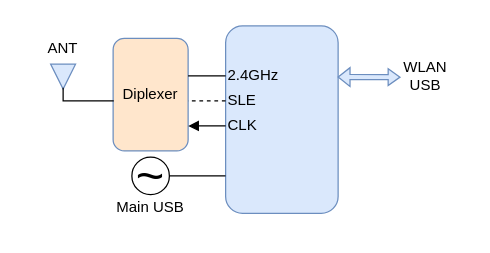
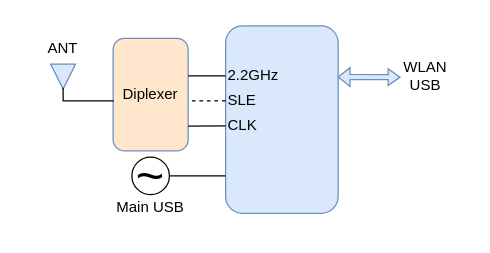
(251, 76) -> (251, 76)
(199, 126) -> (195, 126)
